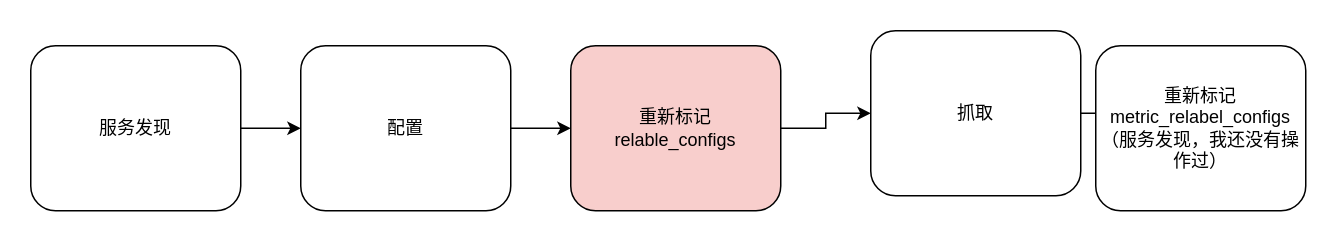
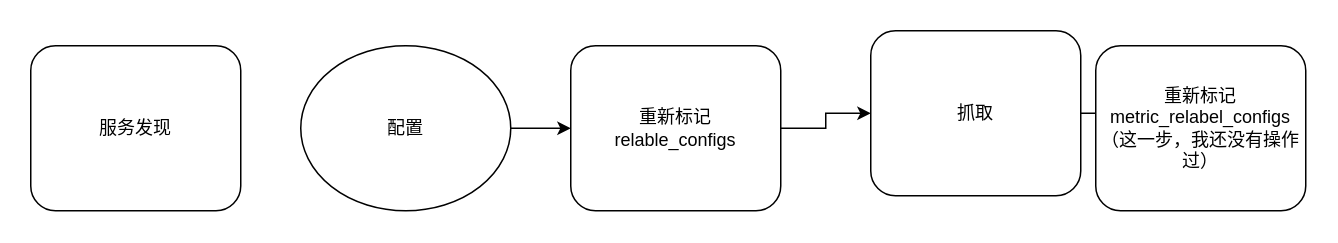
(266, 128) -> none
(406, 128) -> (406, 128)
(676, 128) -> (676, 128)
(1201, 128) -> (1201, 128)
